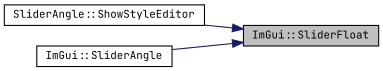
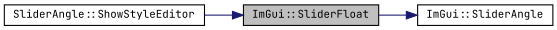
(202, 47) -> (393, 15)
